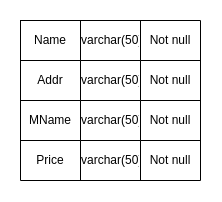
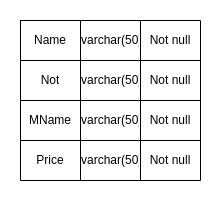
(51, 81) -> (51, 81)
